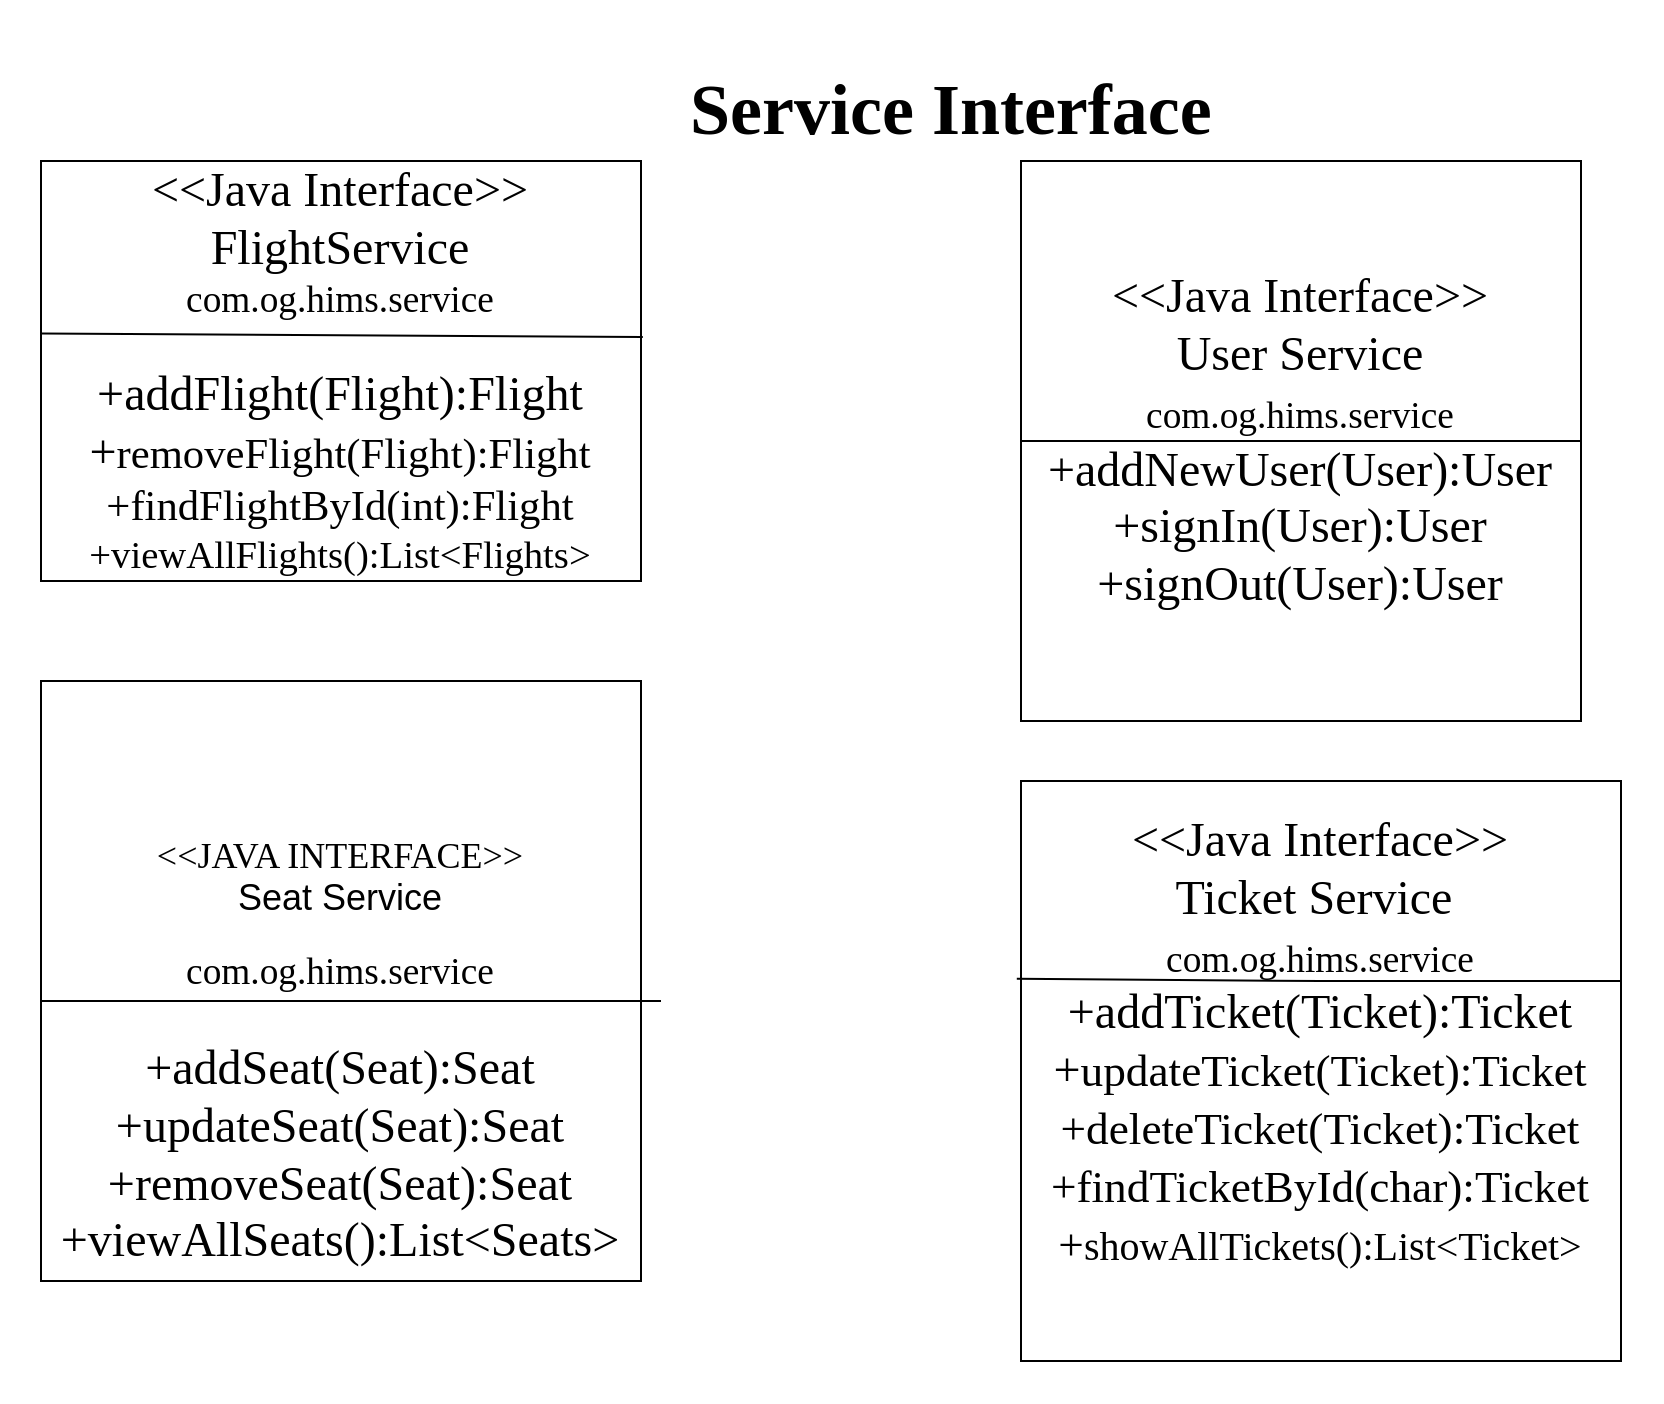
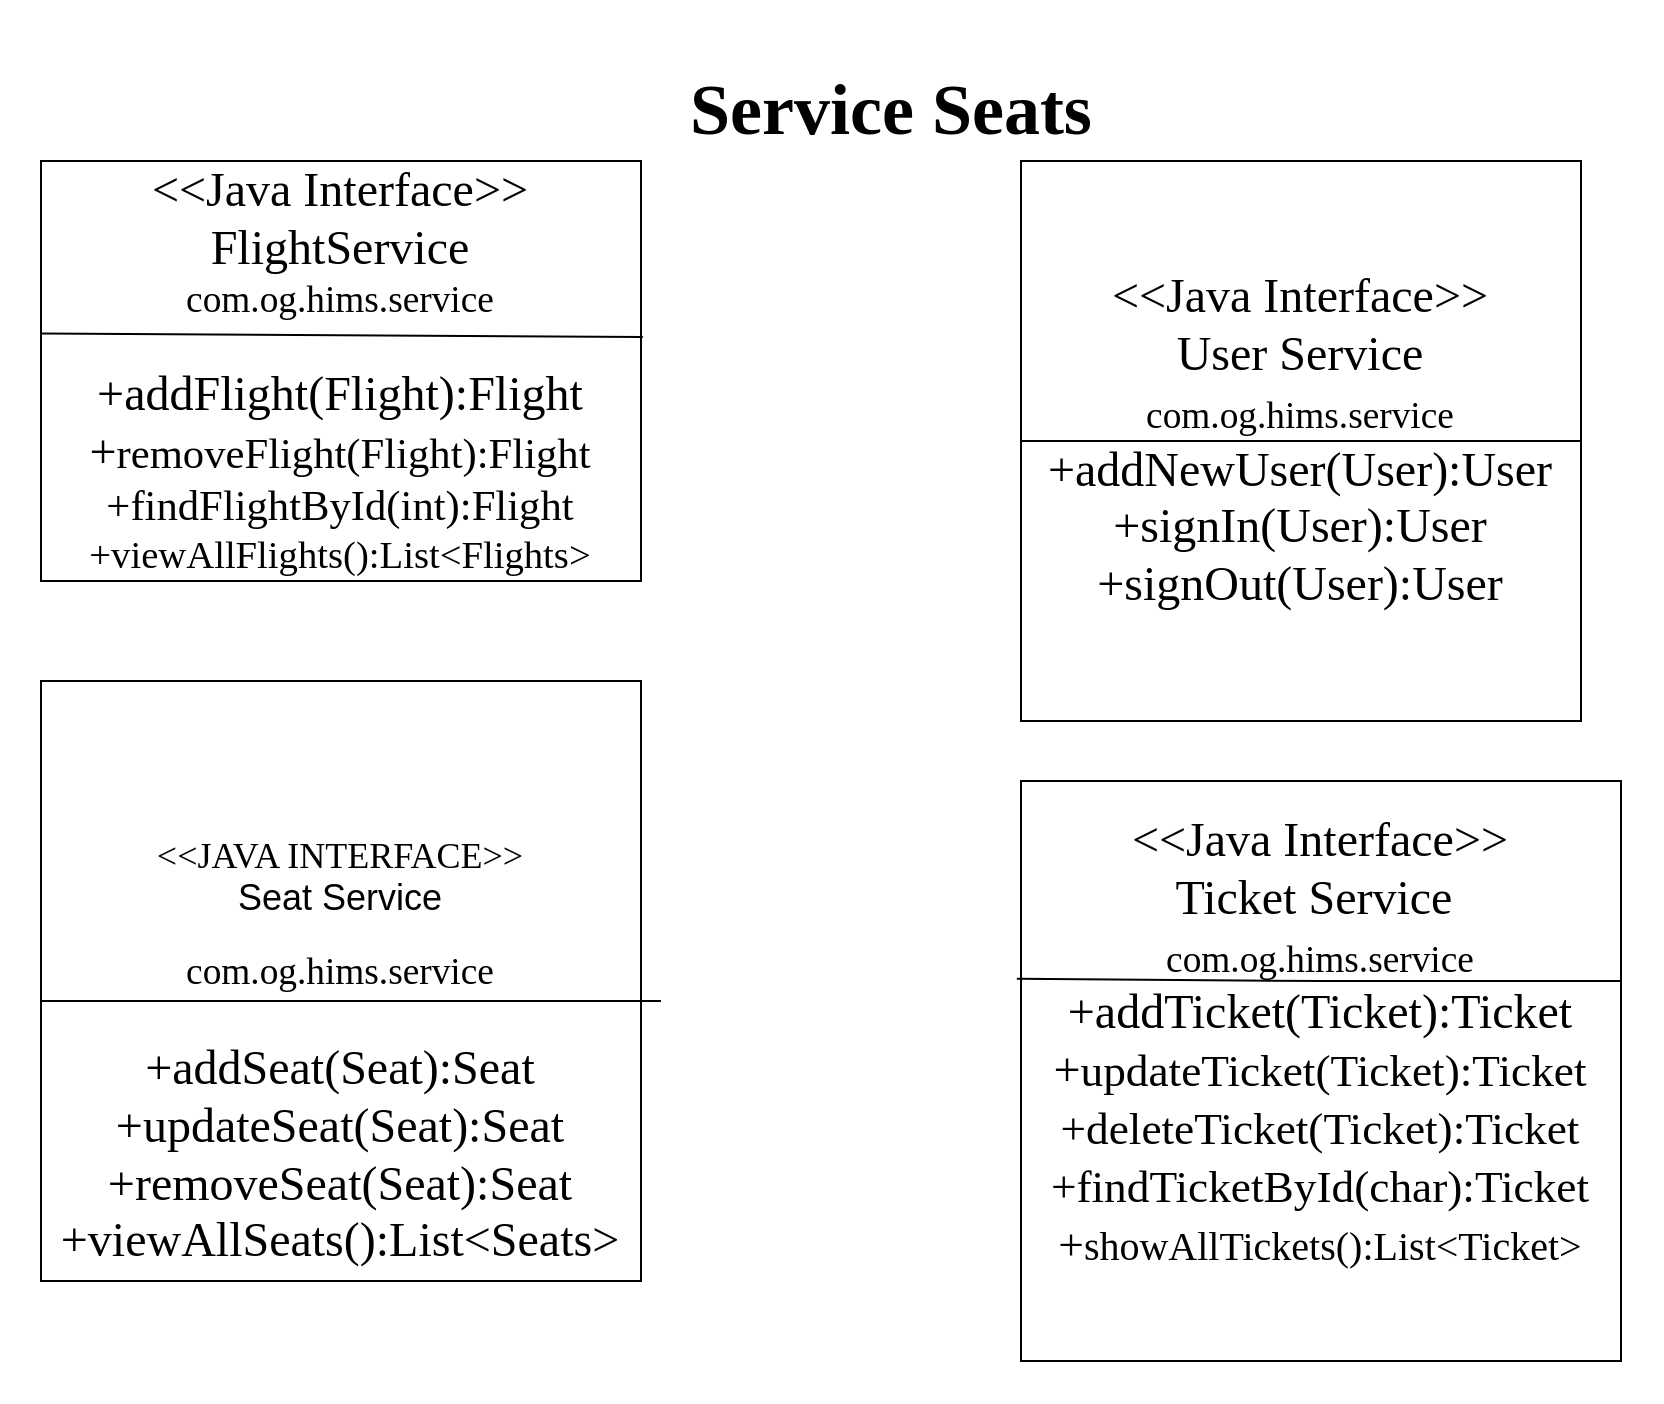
(853, 43) -> (813, 43)
